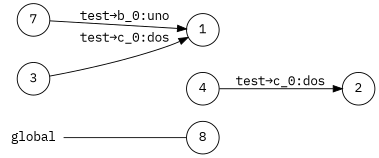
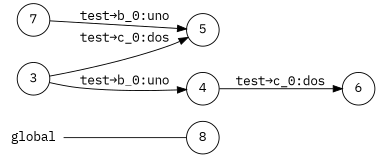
(203, 30) -> (203, 30)
(359, 89) -> (359, 89)
none -> (113, 90)
